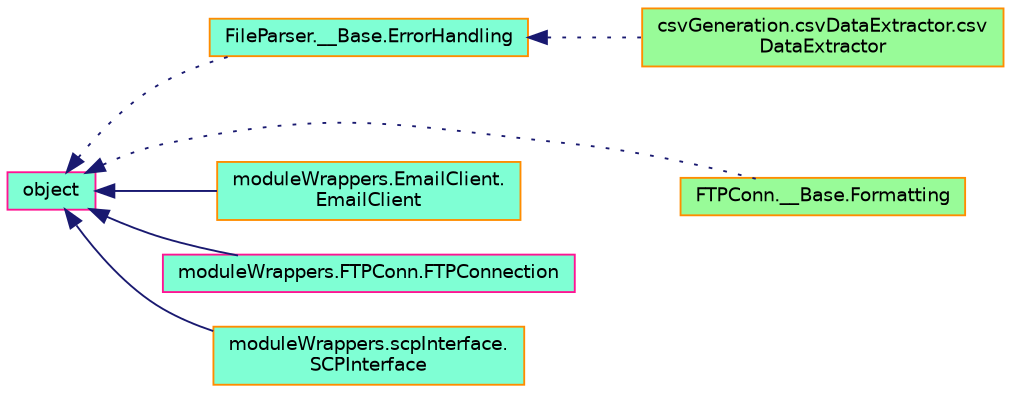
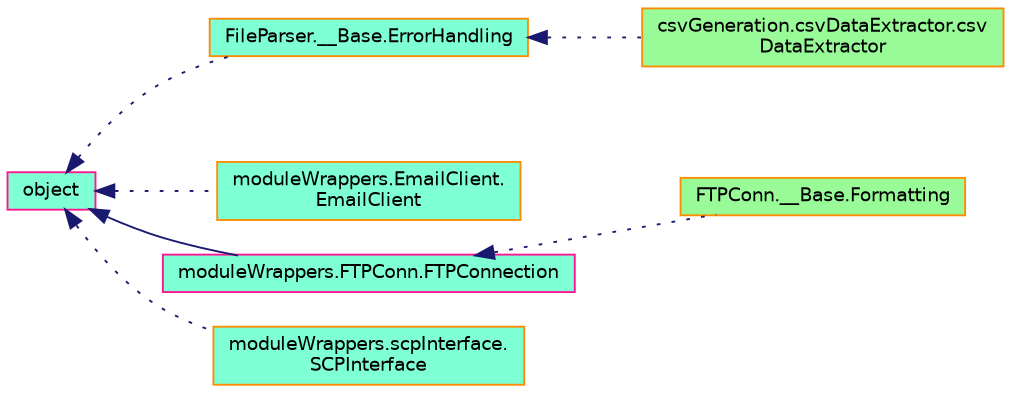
(429, 128) -> (605, 233)
(166, 191) -> (166, 191)
(136, 290) -> (136, 290)
